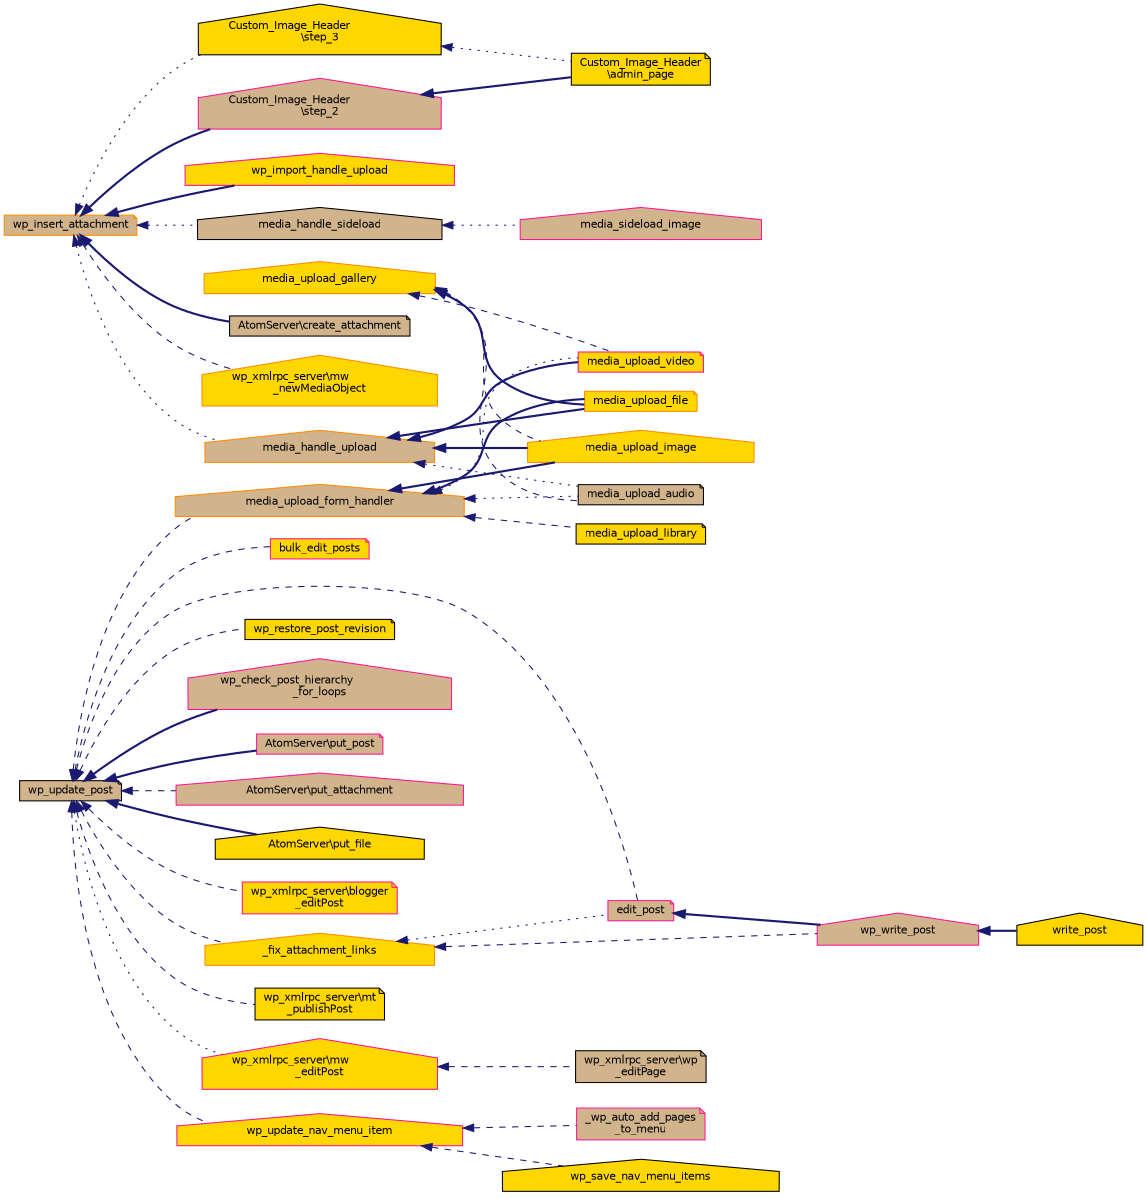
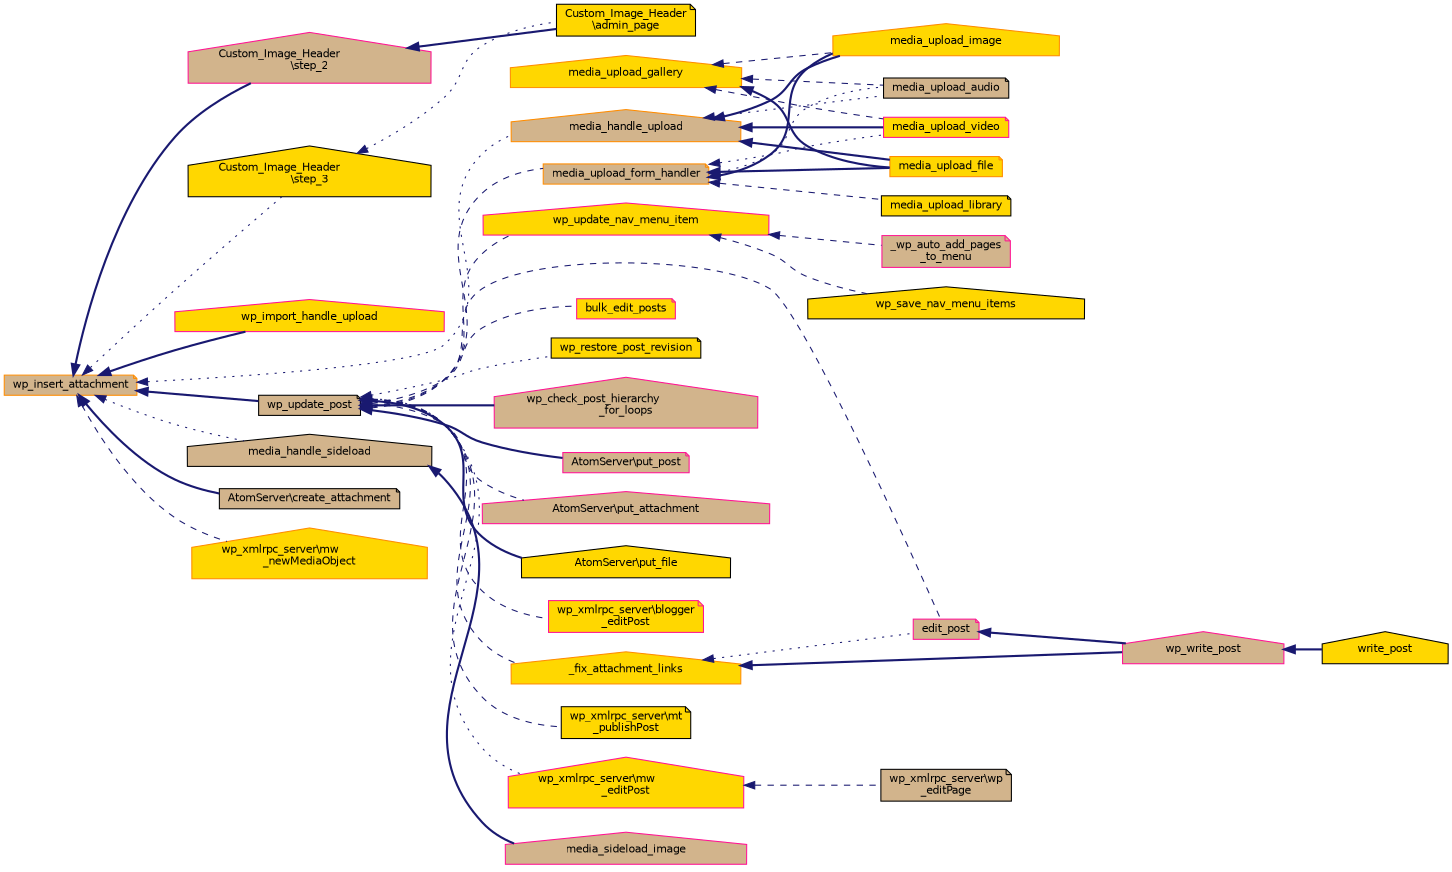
(487, 225) -> (464, 646)
none -> (203, 396)
(320, 502) -> (626, 174)
(143, 675) -> (461, 375)
(631, 940) -> (937, 659)
